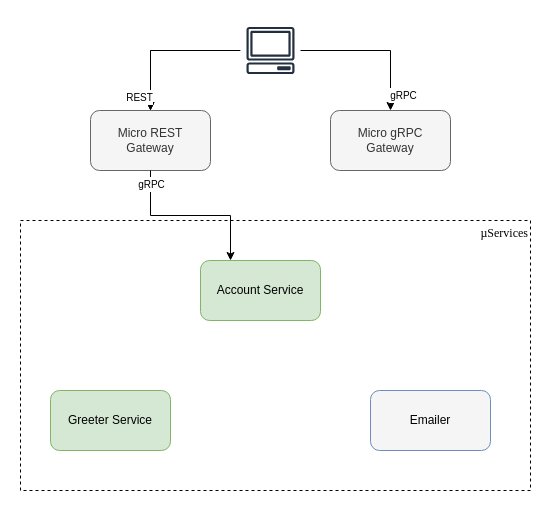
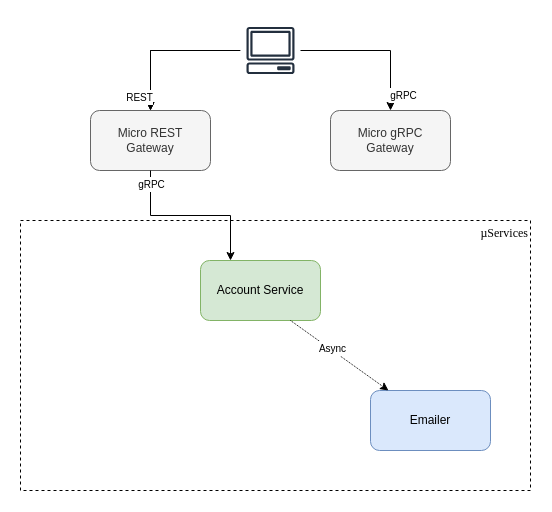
none -> (315, 338)
(111, 421) -> none
(431, 421) -> (431, 421)
